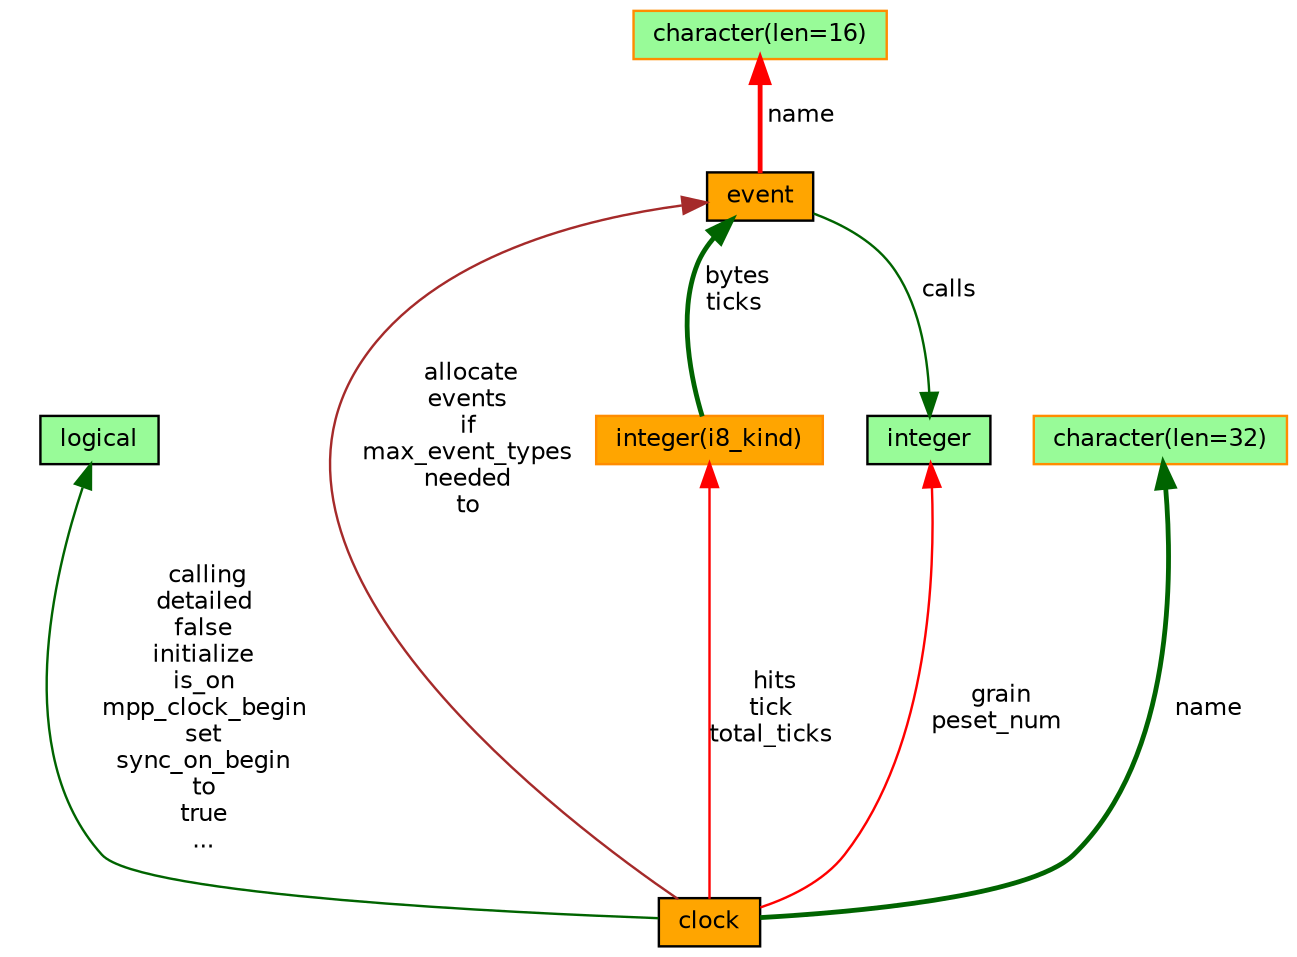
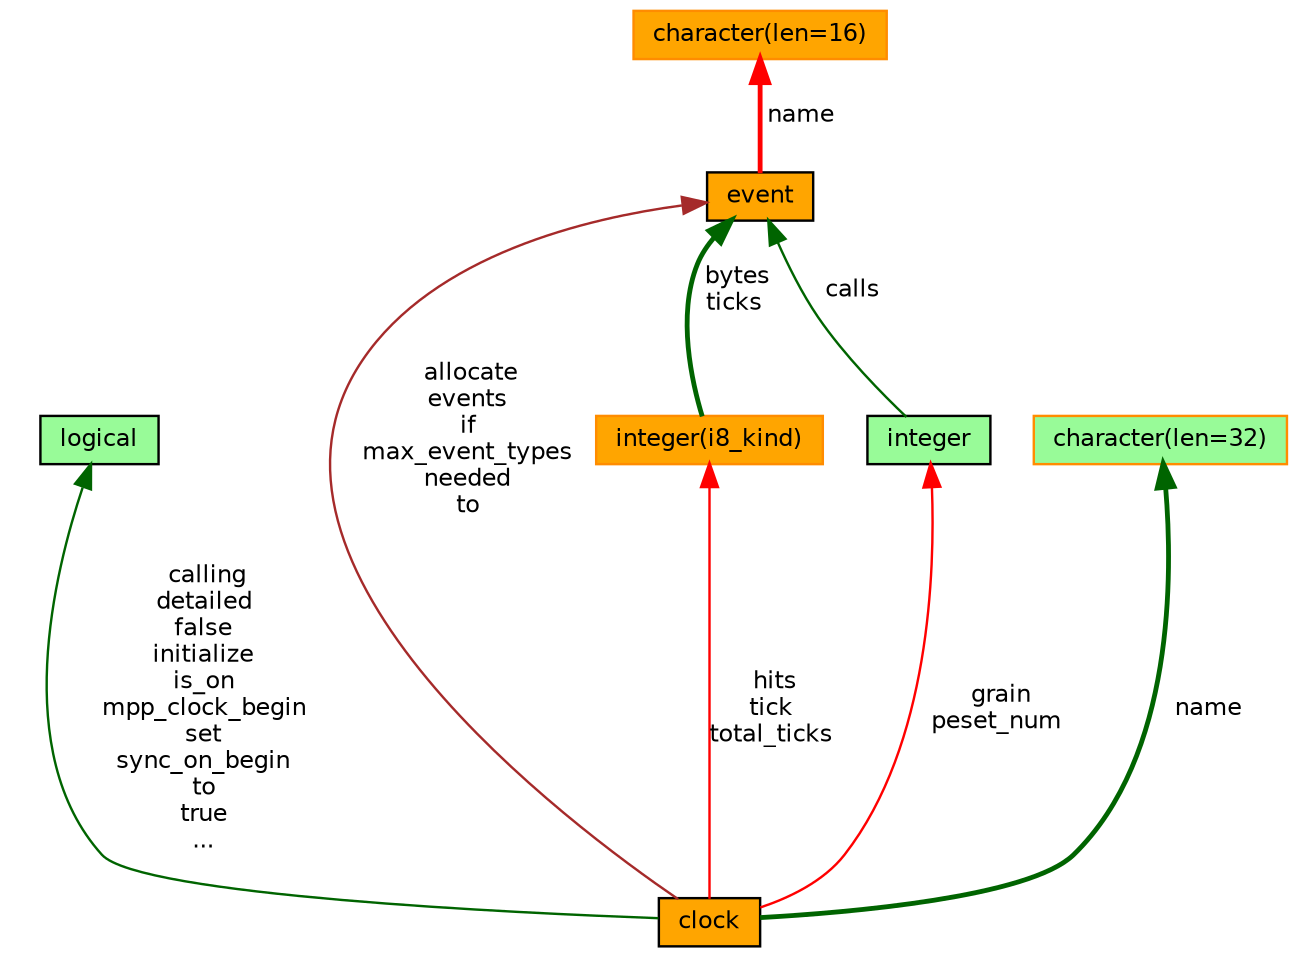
(760, 35) -> (760, 35)
(902, 282) -> (832, 337)
